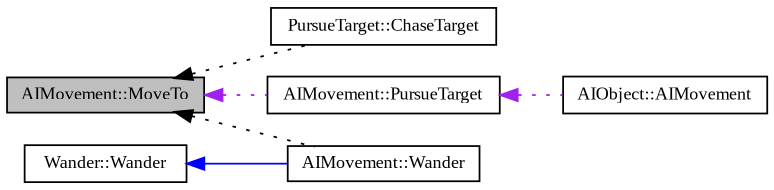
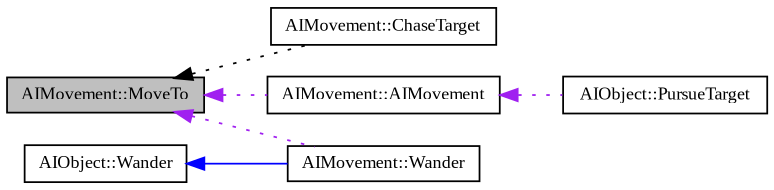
(384, 26) -> (384, 26)
(384, 95) -> (384, 95)
(665, 95) -> (665, 95)
(253, 132) -> (253, 132)
(106, 164) -> (106, 164)
